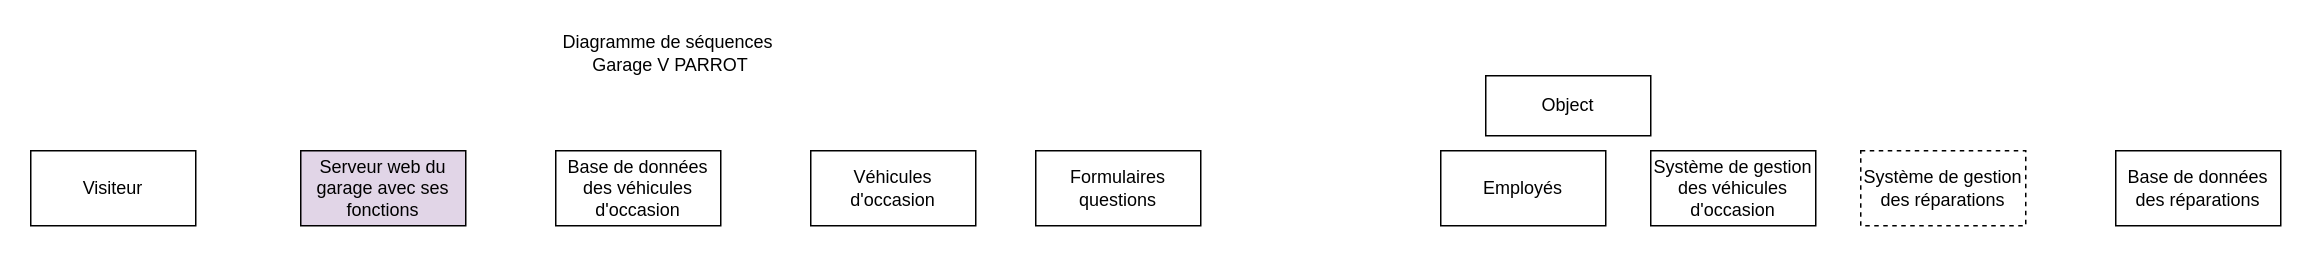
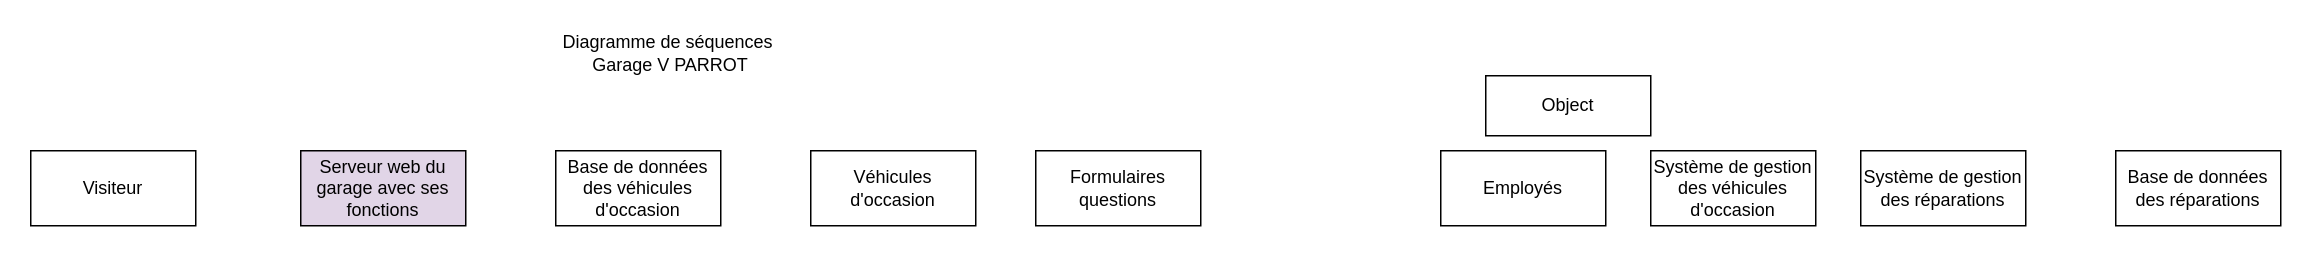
(1943, 188) -> (1943, 188)
